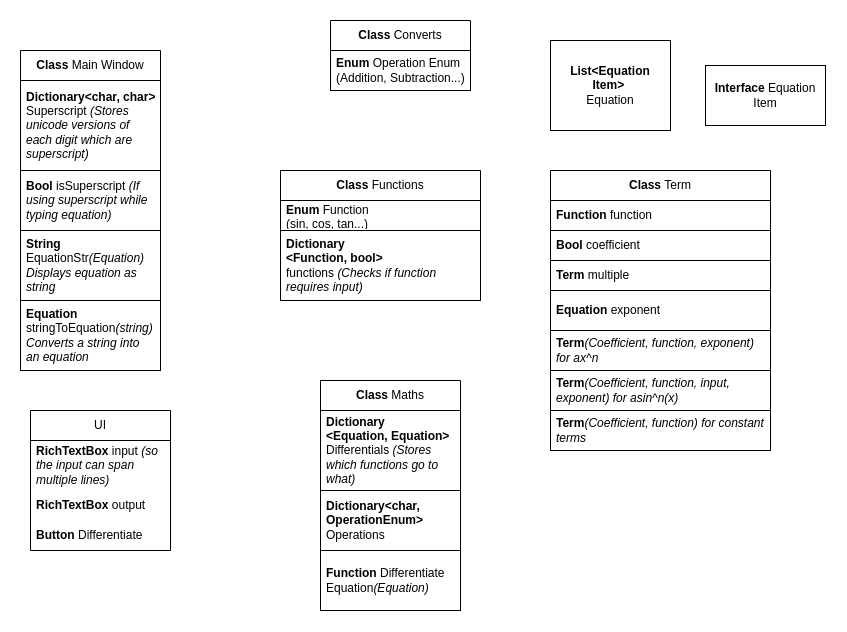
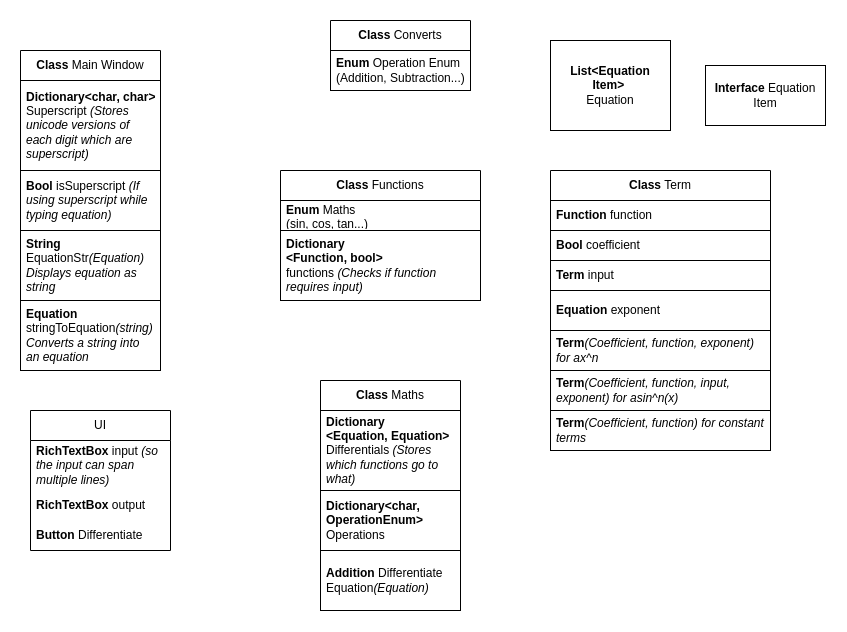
(335, 216) -> (335, 216)
(596, 276) -> (589, 276)
(392, 581) -> (392, 581)
